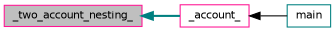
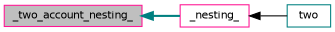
(215, 16) -> (215, 16)
(309, 16) -> (309, 16)
